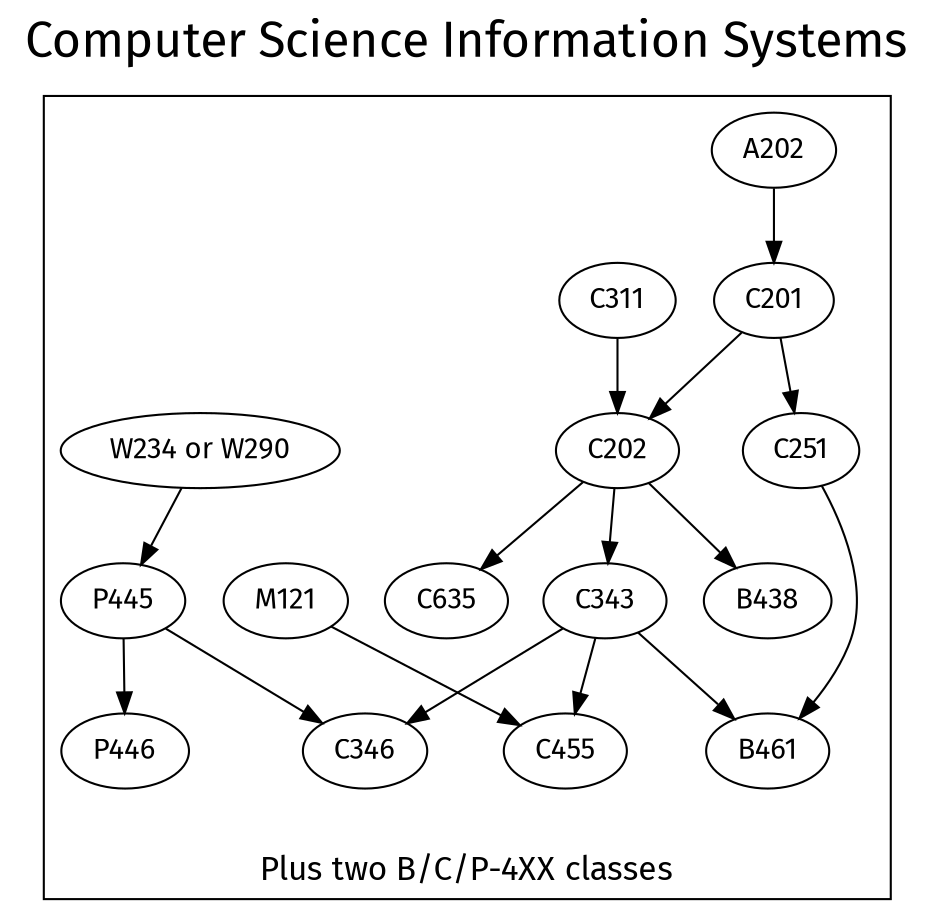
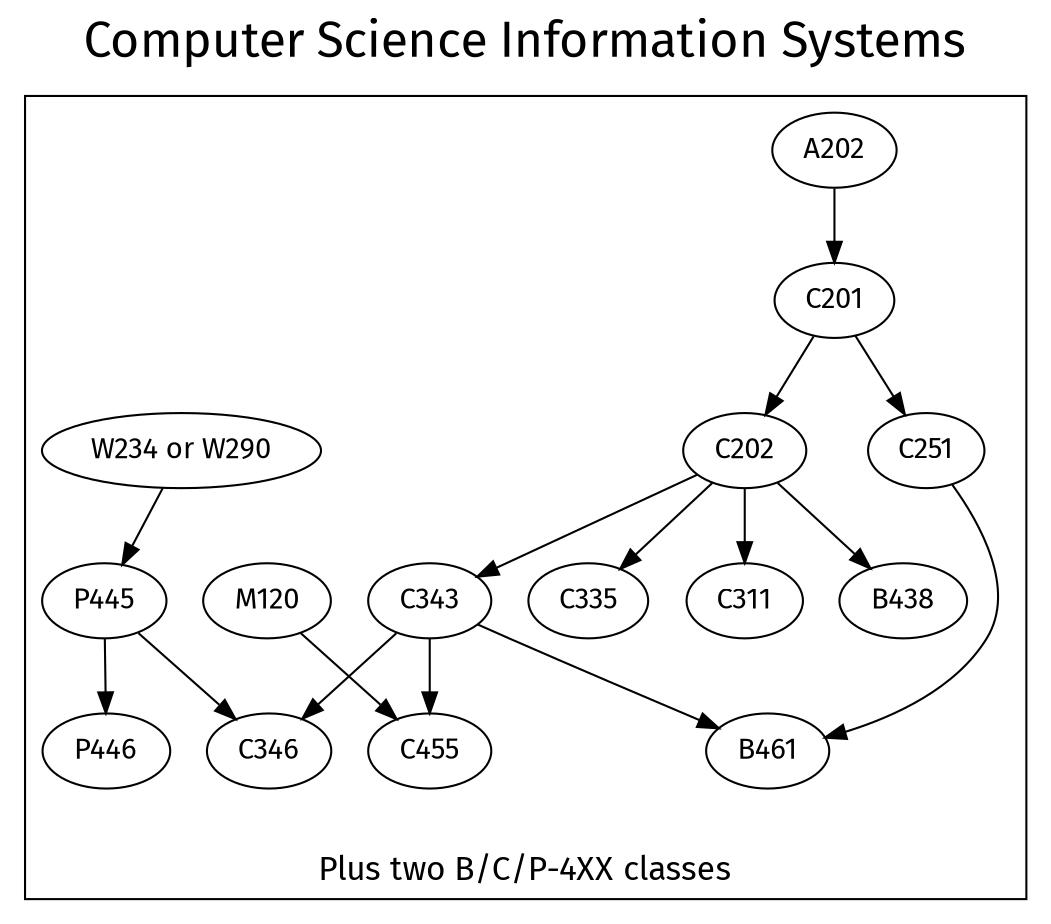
(617, 365) -> (745, 515)
(286, 601) -> (267, 601)
(446, 601) -> (588, 601)
